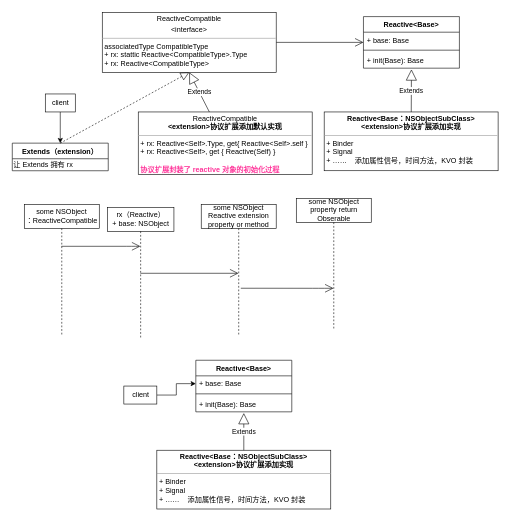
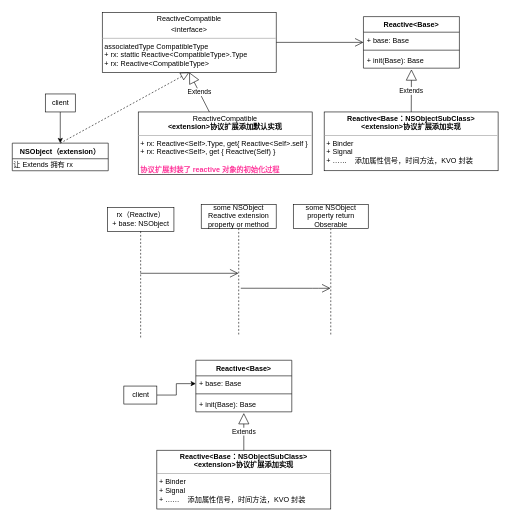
(60, 151) -> (60, 151)
(100, 246) -> none
(334, 264) -> (331, 270)
(62, 270) -> none
